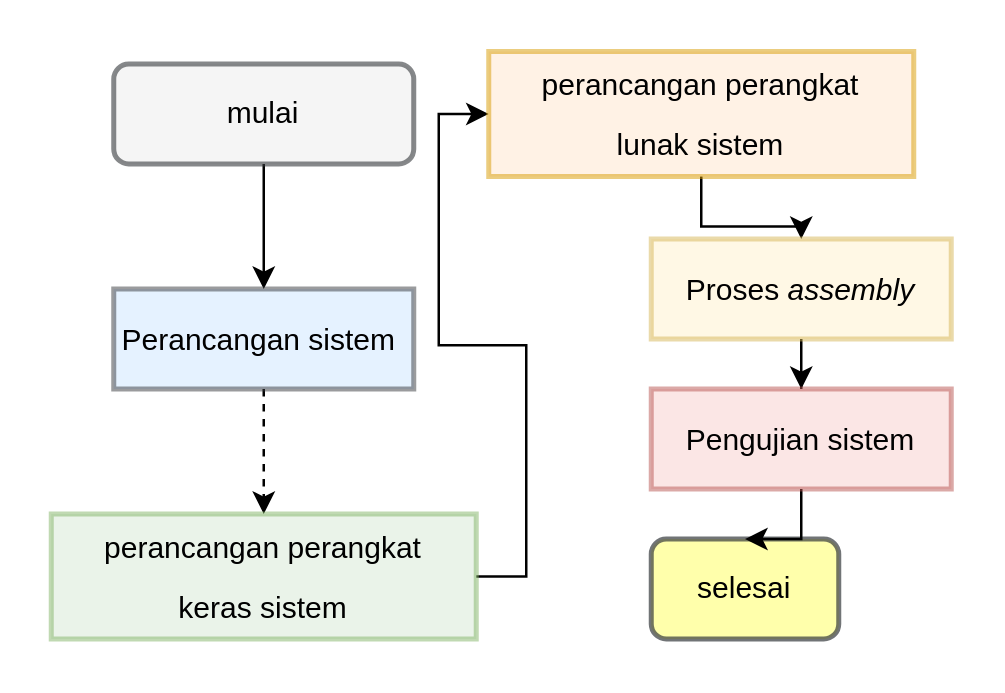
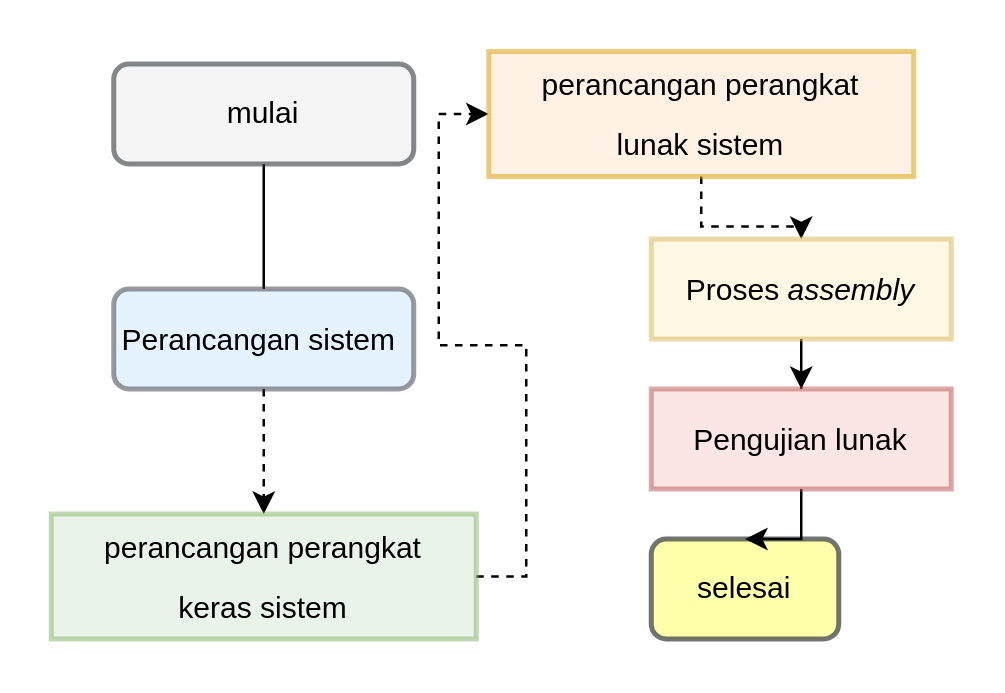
(726, 226) -> (726, 226)
(264, 270) -> (264, 277)
(264, 339) -> (264, 339)
(491, 345) -> (491, 345)
(801, 439) -> (801, 439)
